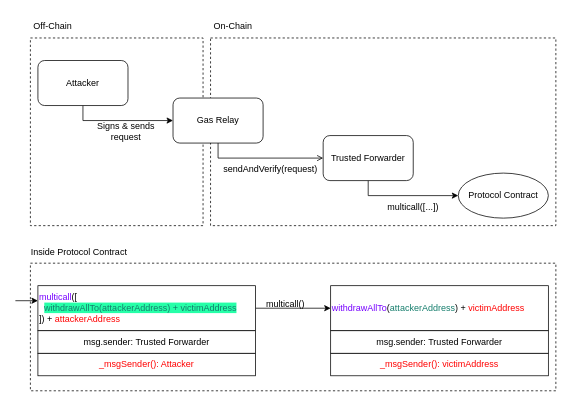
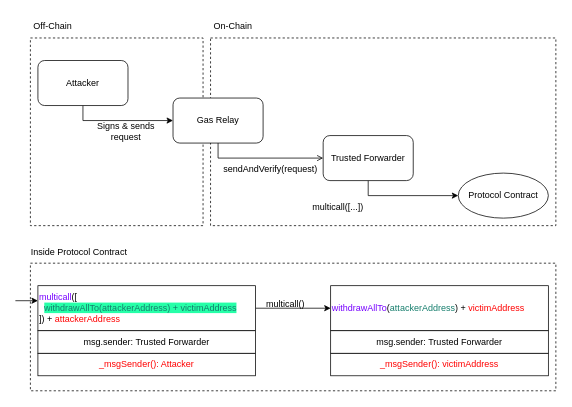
(413, 207) -> (338, 207)
